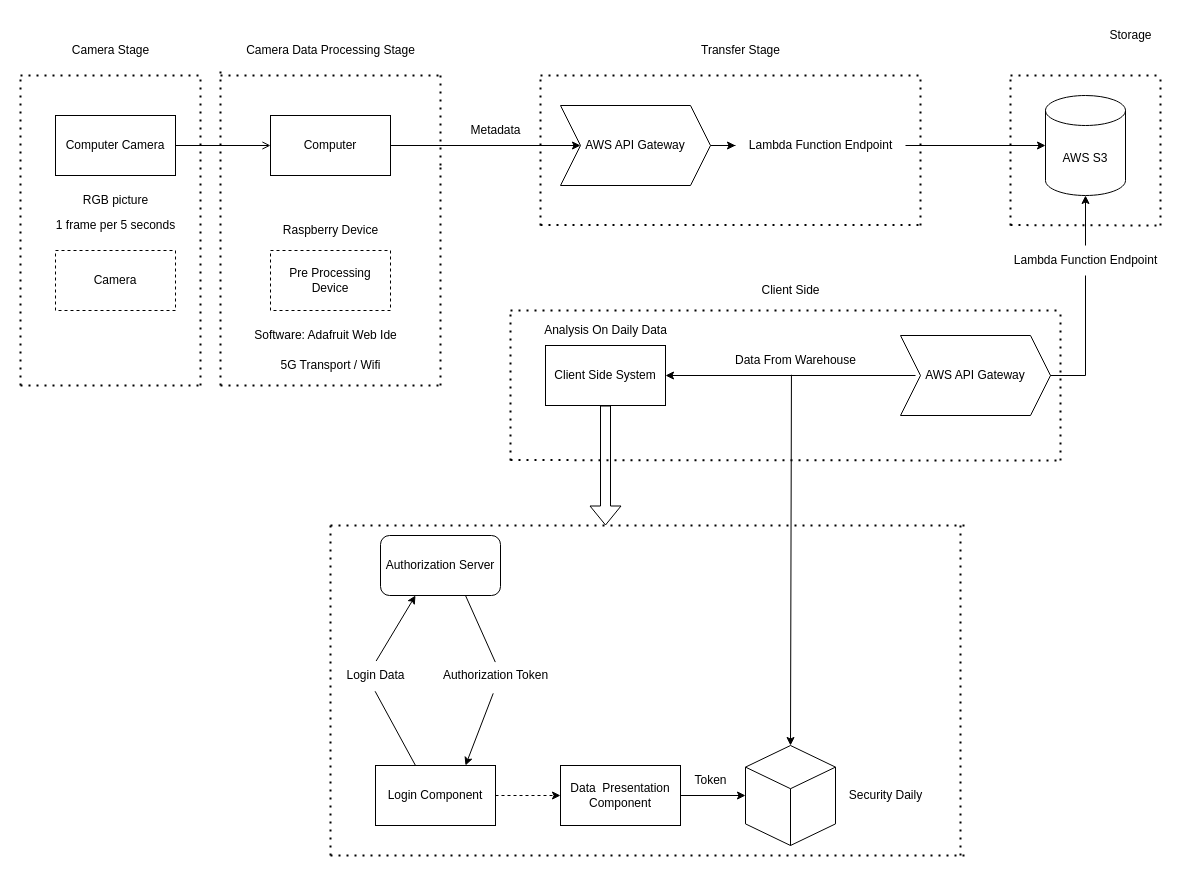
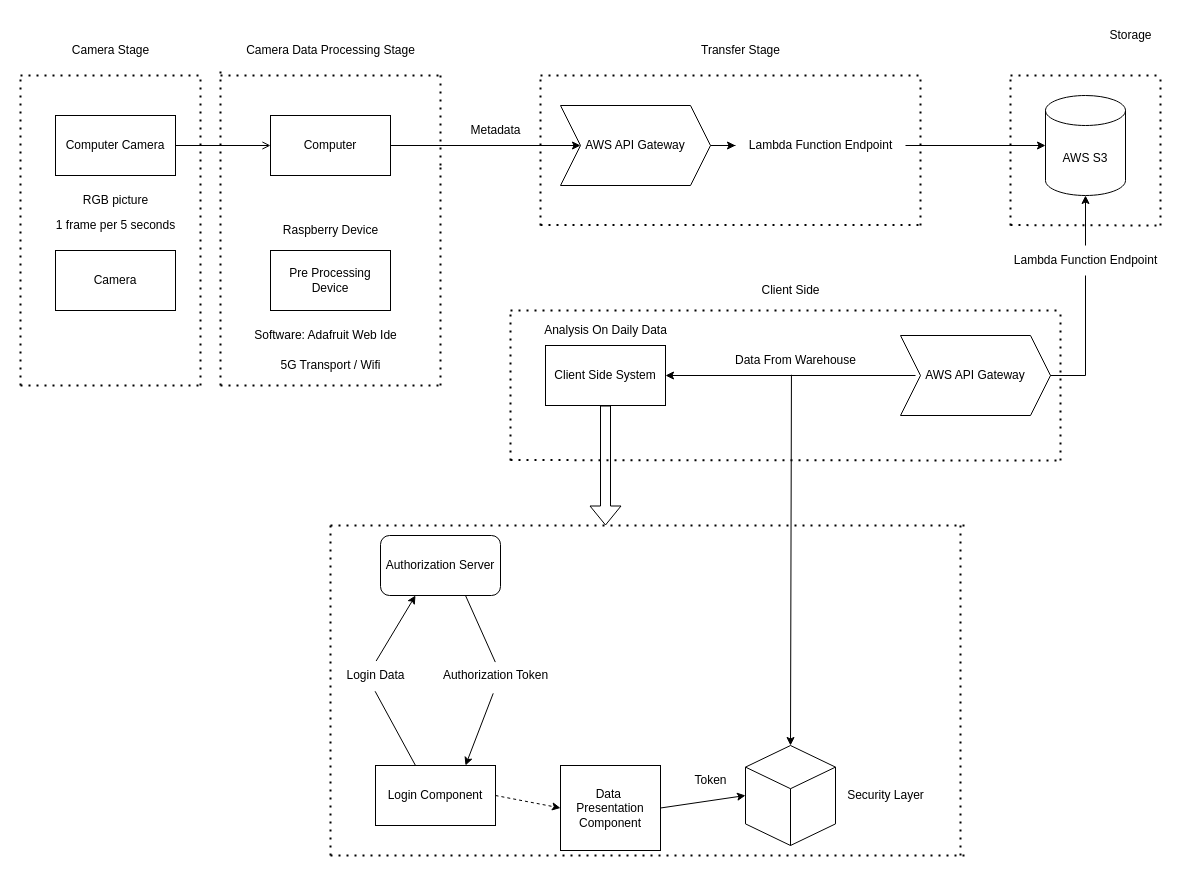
(116, 281) -> (116, 281)
(331, 281) -> (331, 281)
(621, 796) -> (611, 808)
(886, 796) -> (886, 796)
